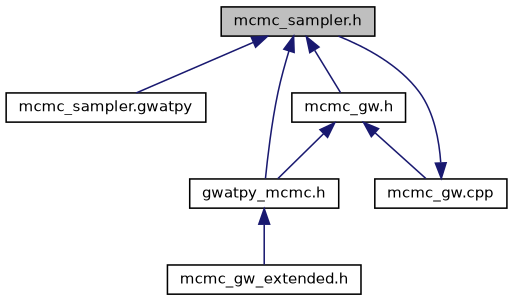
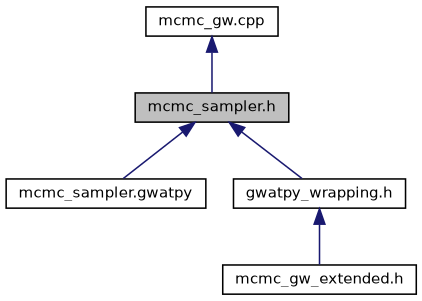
(349, 108) -> none
(264, 194) -> (320, 194)
